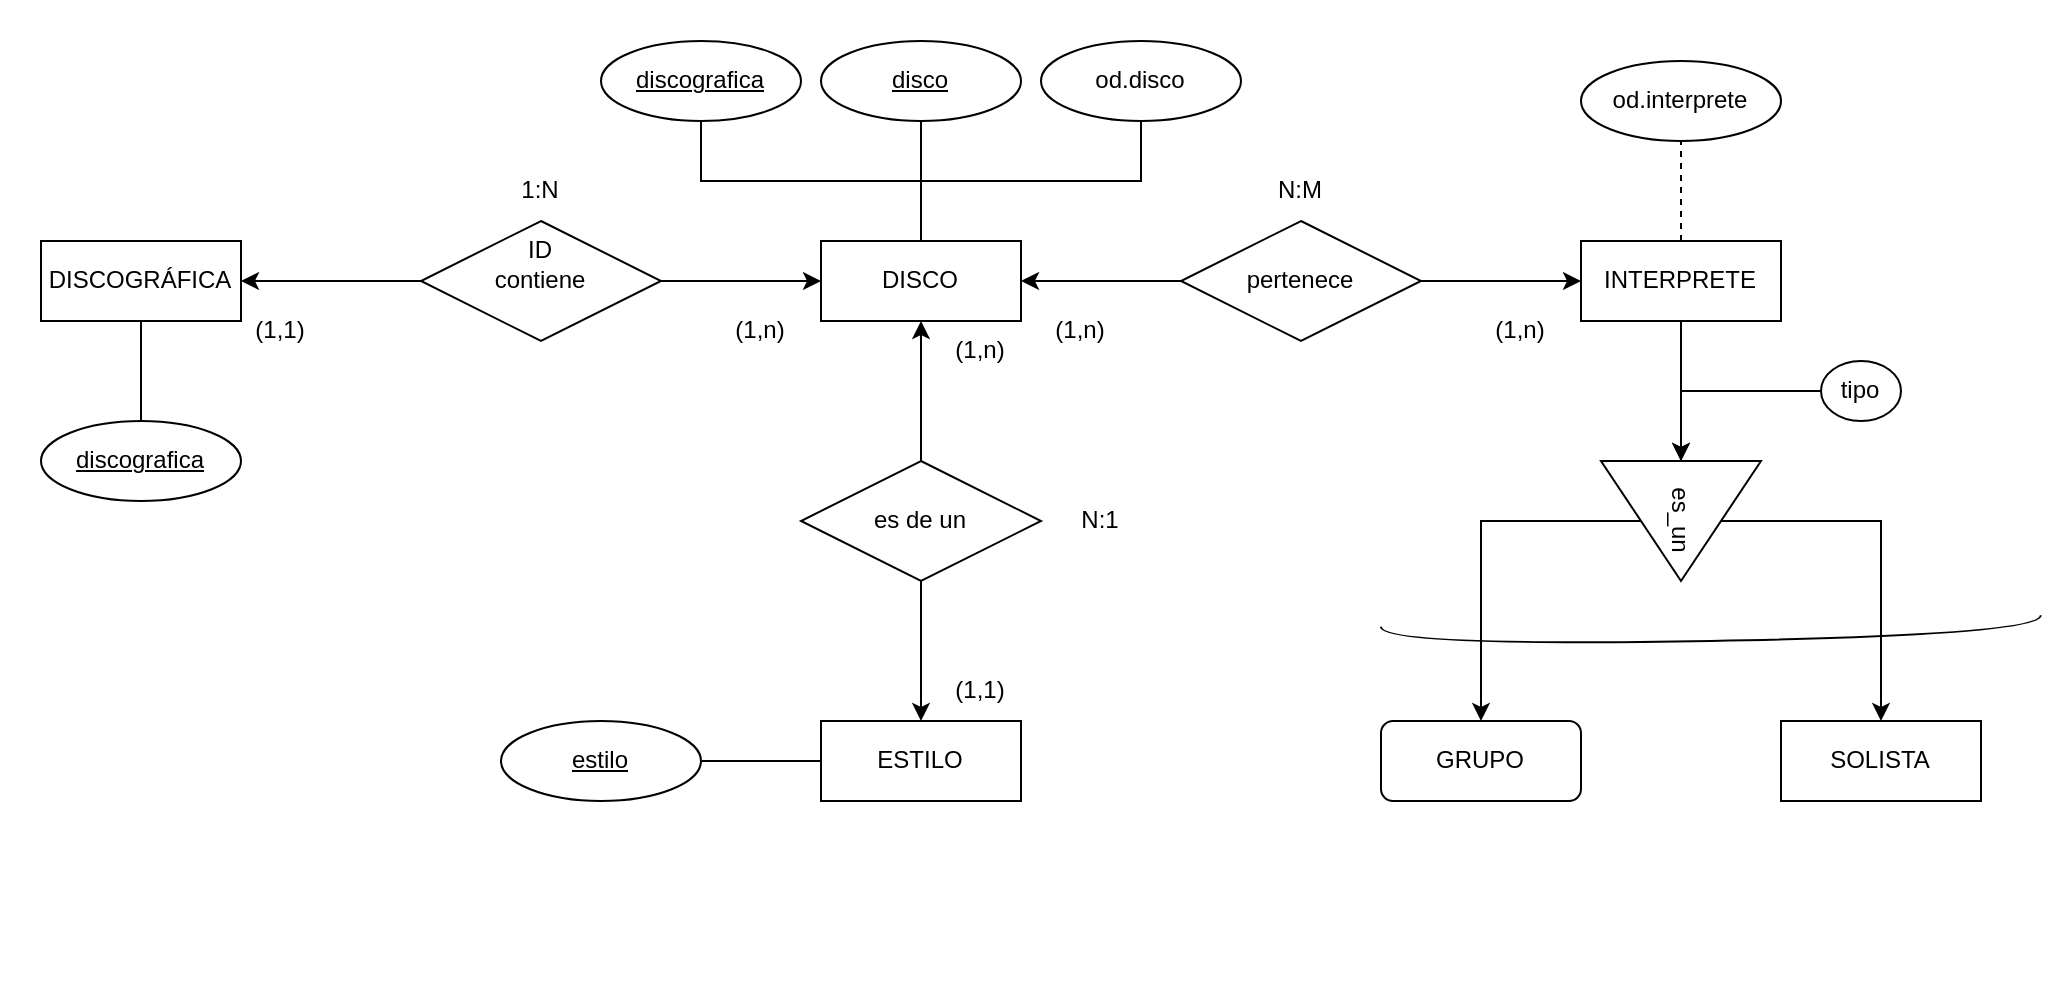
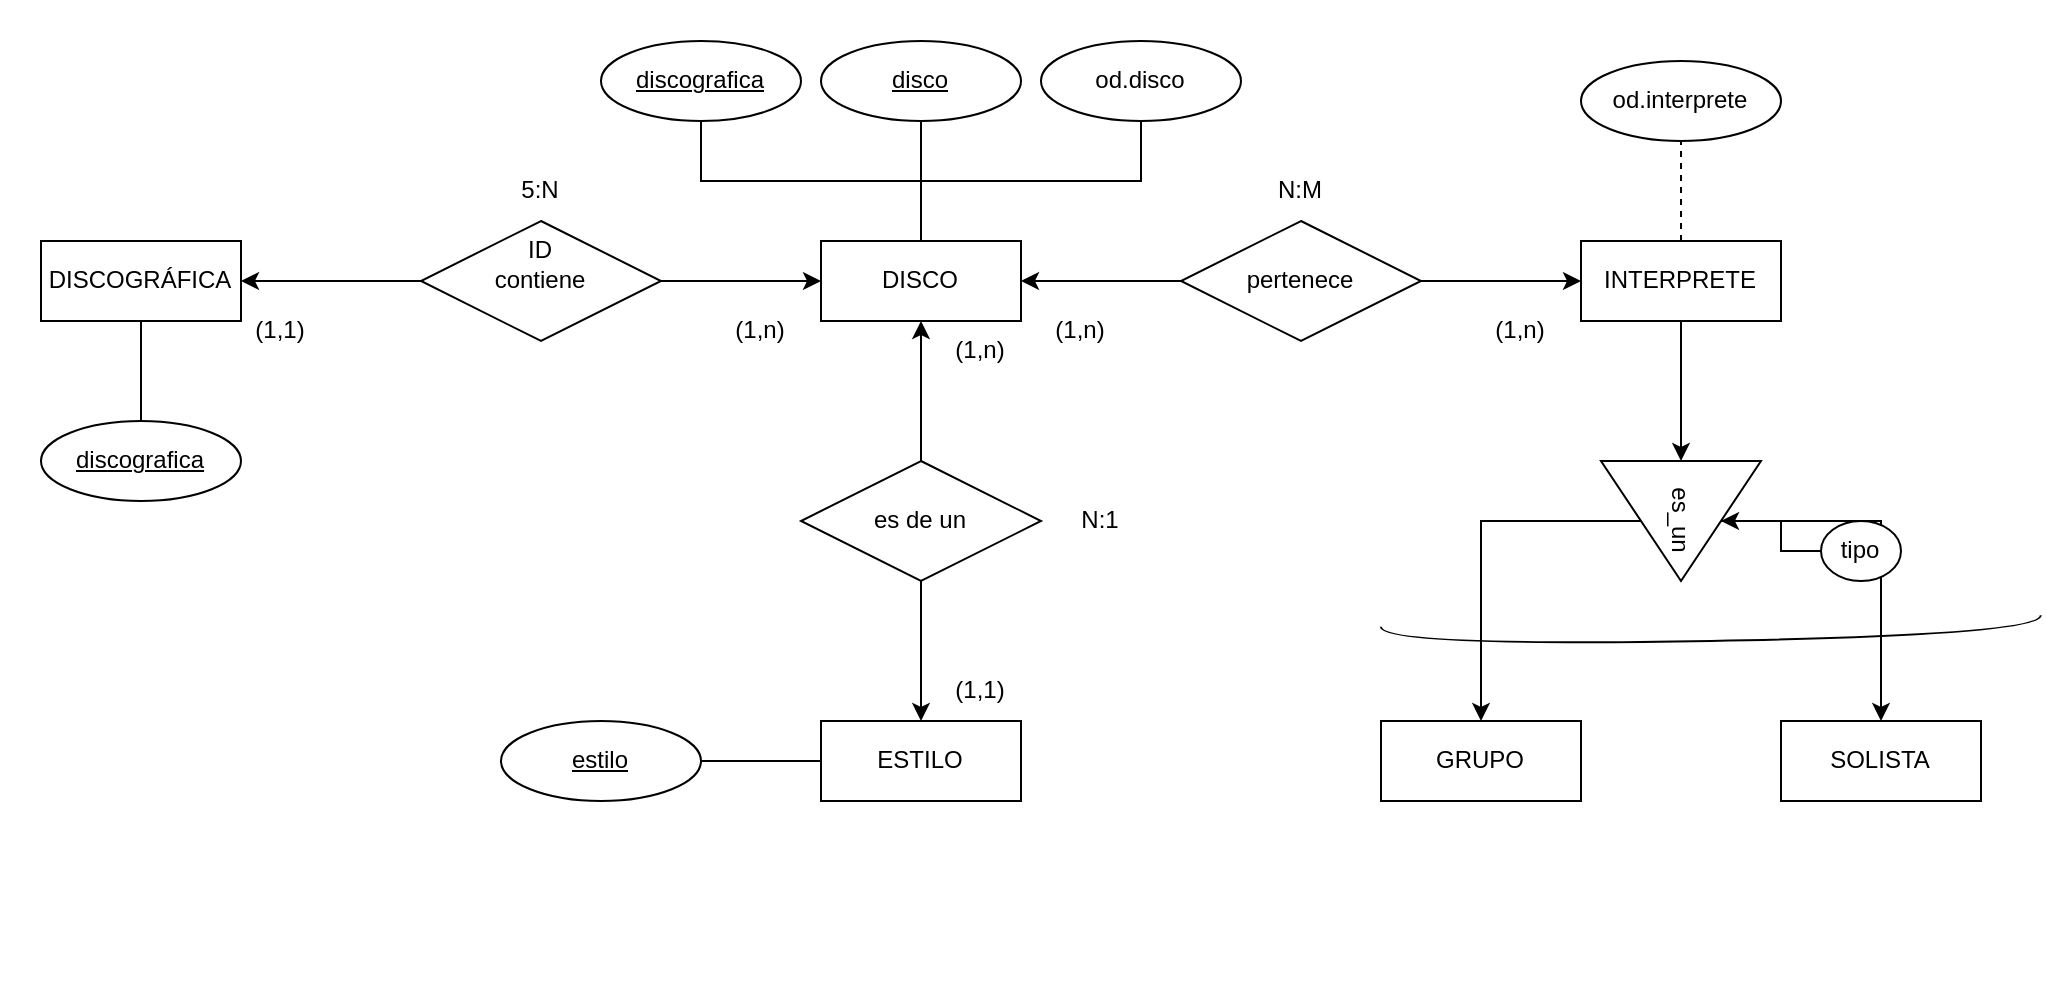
(541, 191) -> (541, 191)
(1861, 391) -> (1861, 551)
(1481, 761) -> (1481, 761)
